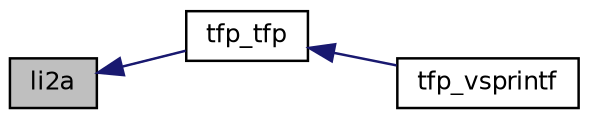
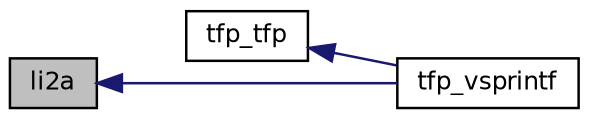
(154, 59) -> (259, 83)
